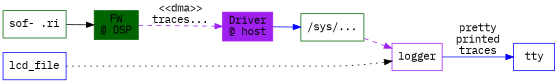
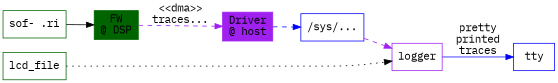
(283, 27) -> (283, 27)
(332, 27) -> (332, 27)
(35, 66) -> (35, 66)
